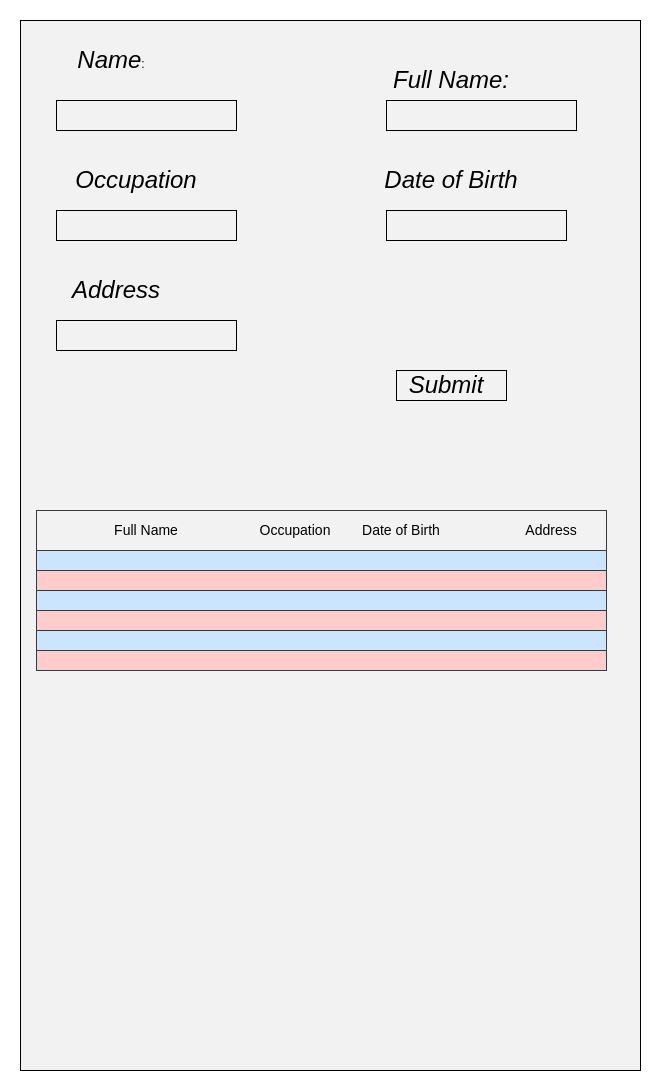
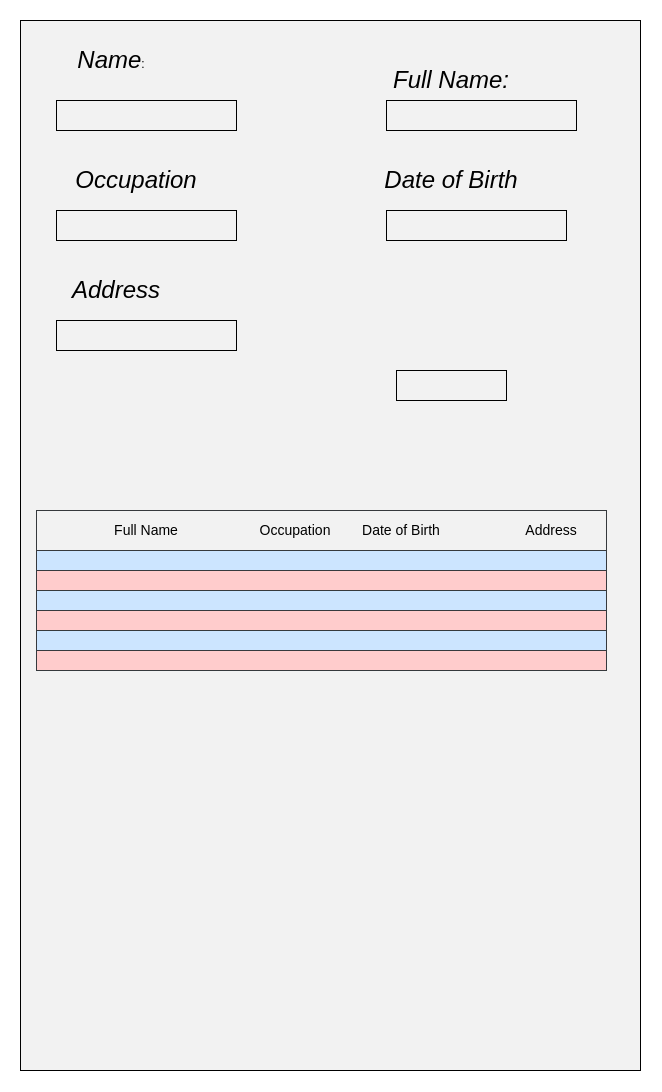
(447, 386) -> none
